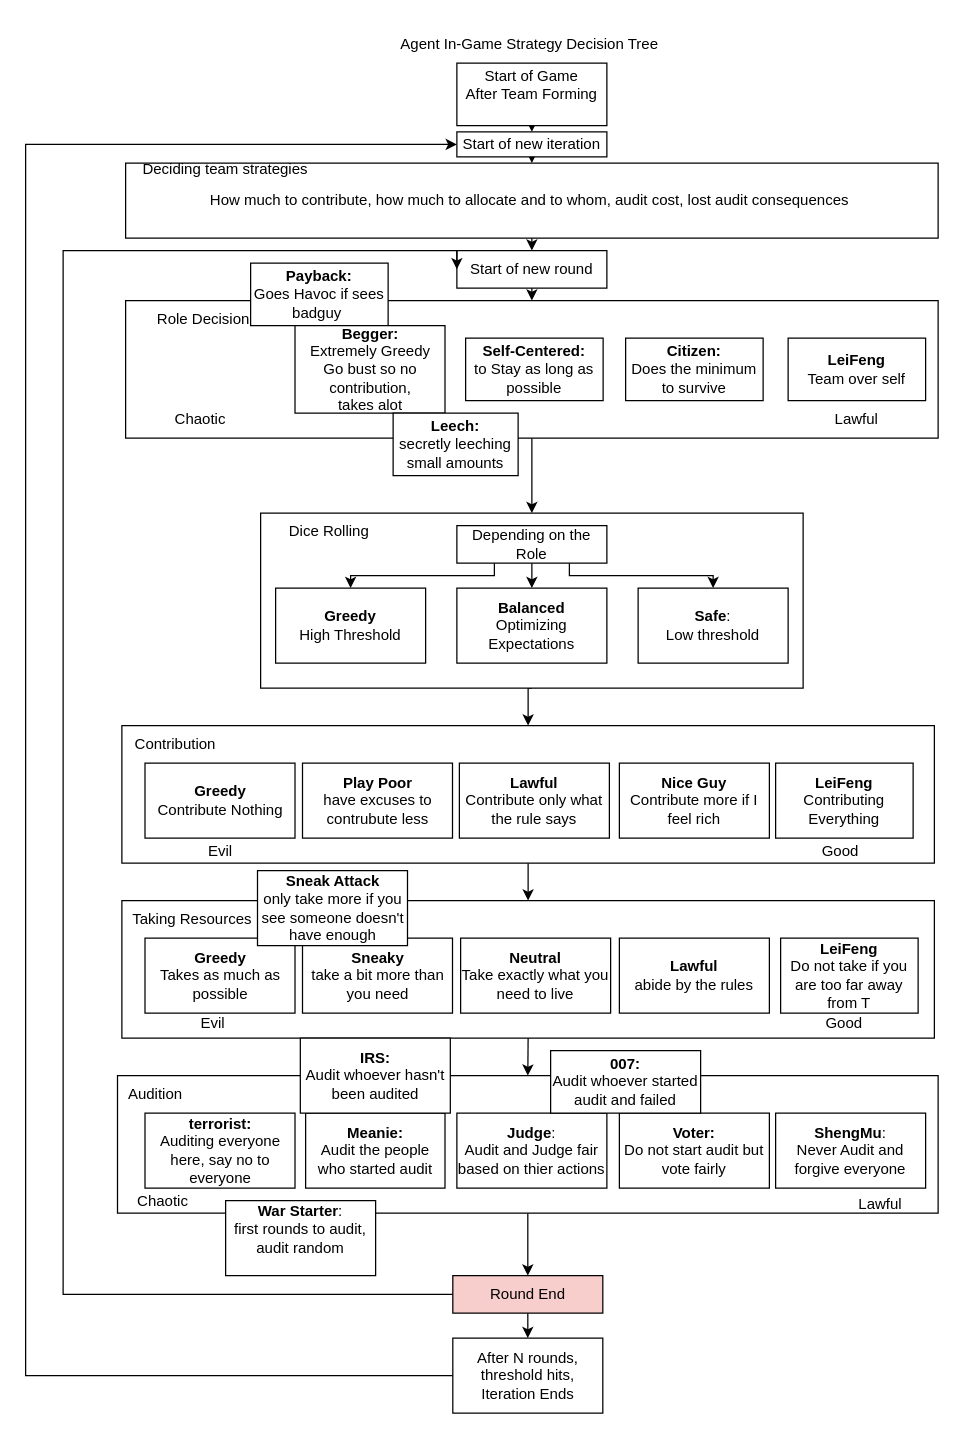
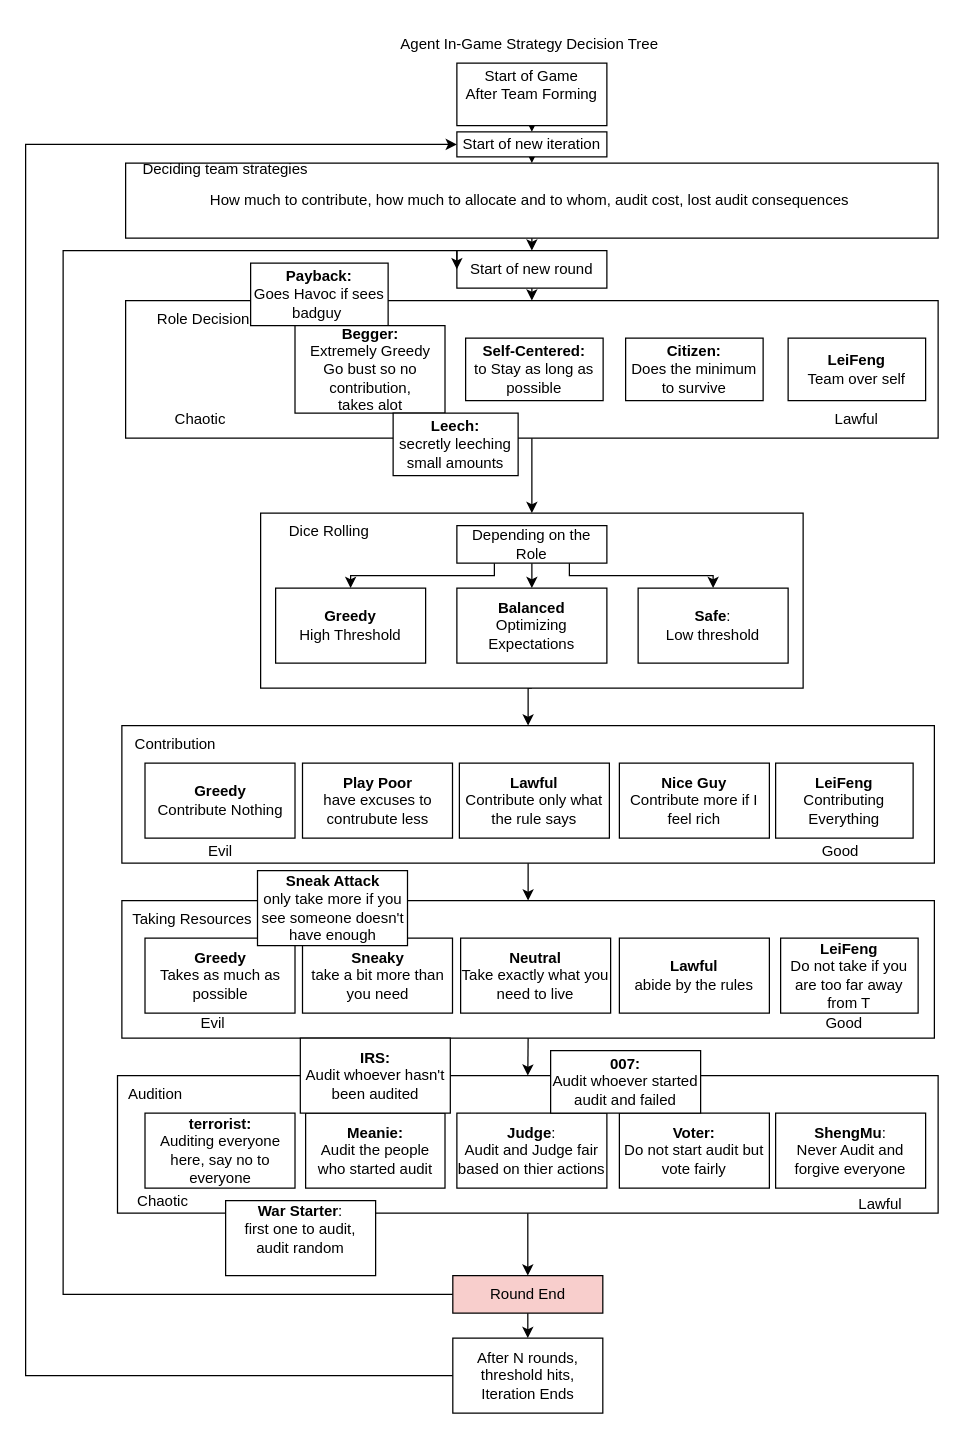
(301, 1238) -> (301, 1238)
